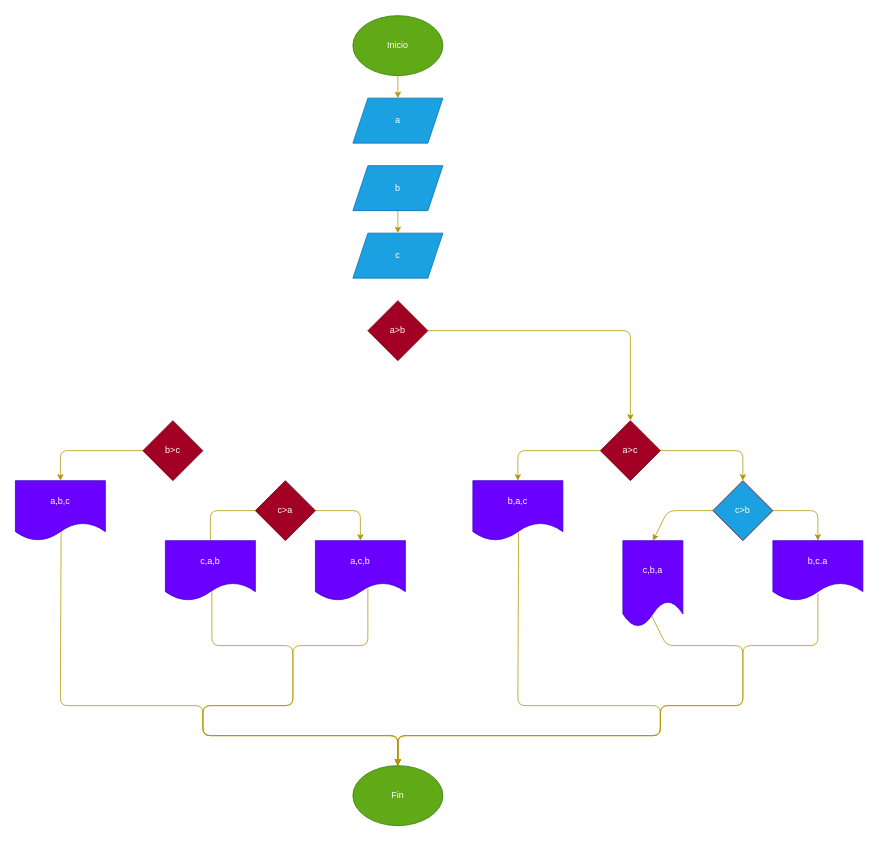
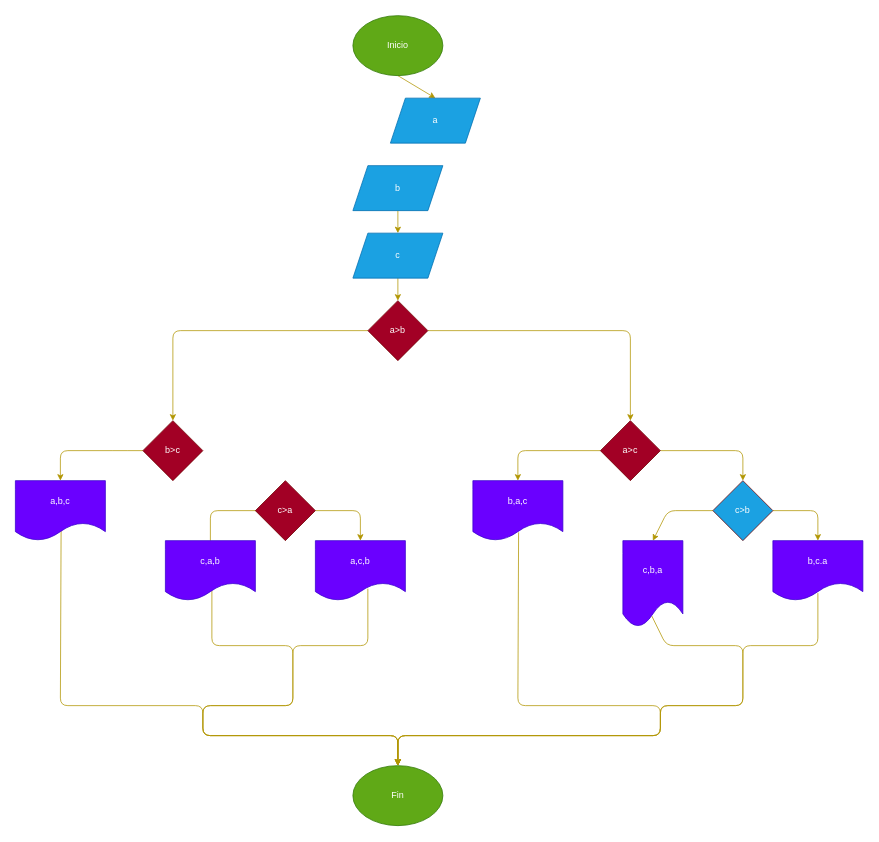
(398, 120) -> (435, 120)
none -> (398, 294)
none -> (270, 330)
